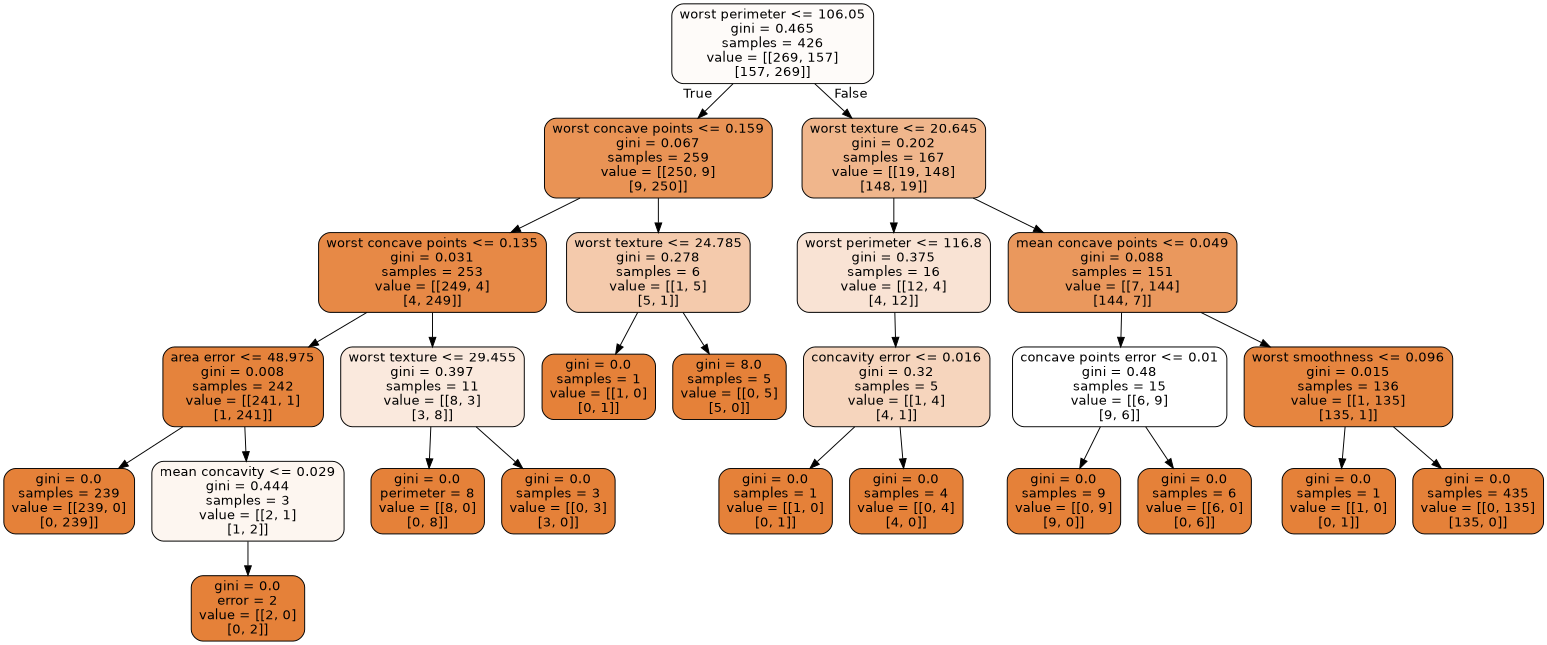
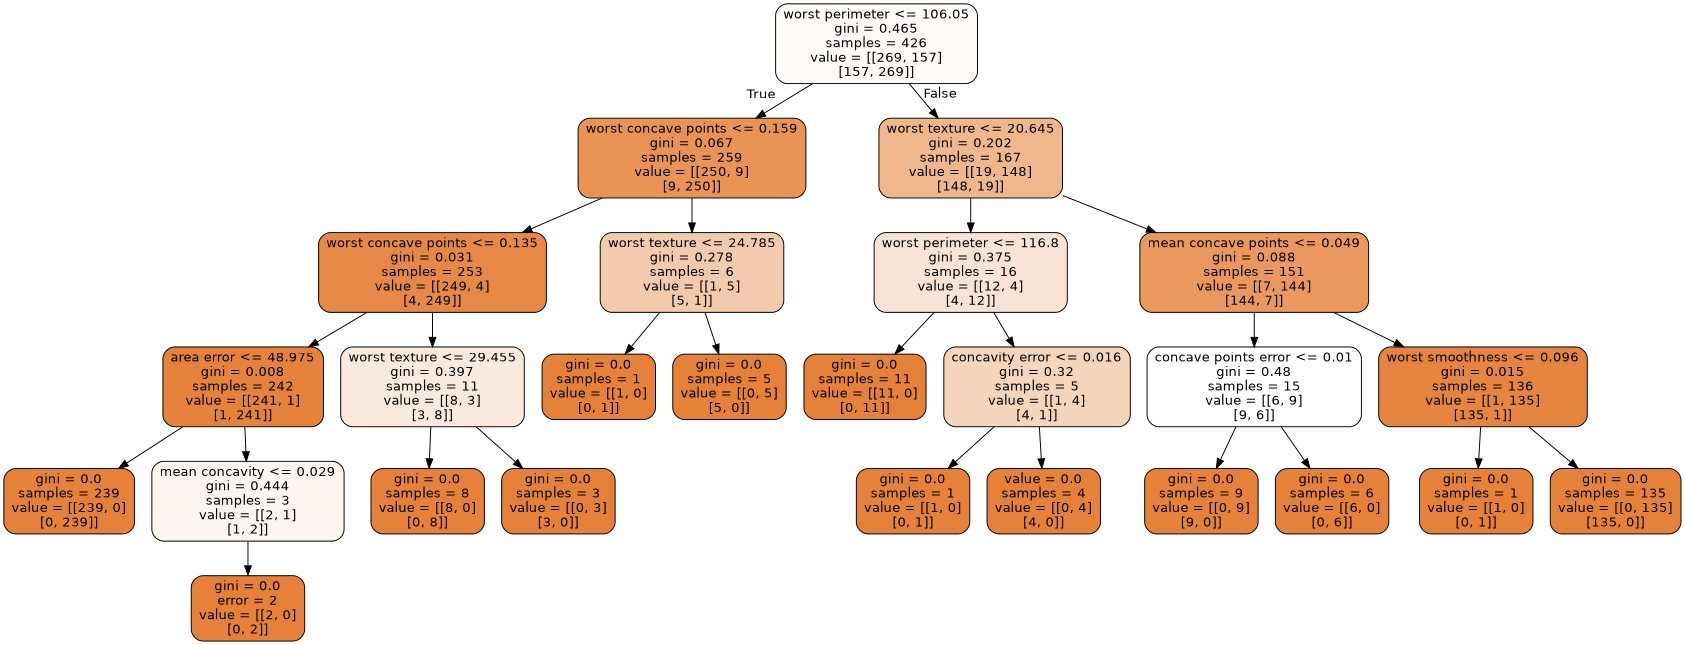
(729, 387) -> (729, 387)
none -> (865, 387)
(428, 501) -> (428, 501)
(906, 501) -> (1044, 501)
(1478, 501) -> (1616, 501)
